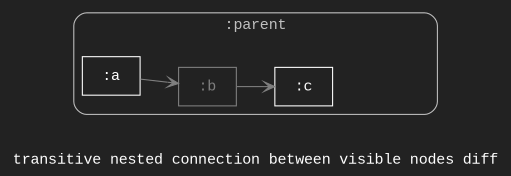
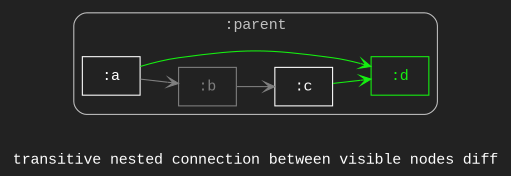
none -> (400, 76)
